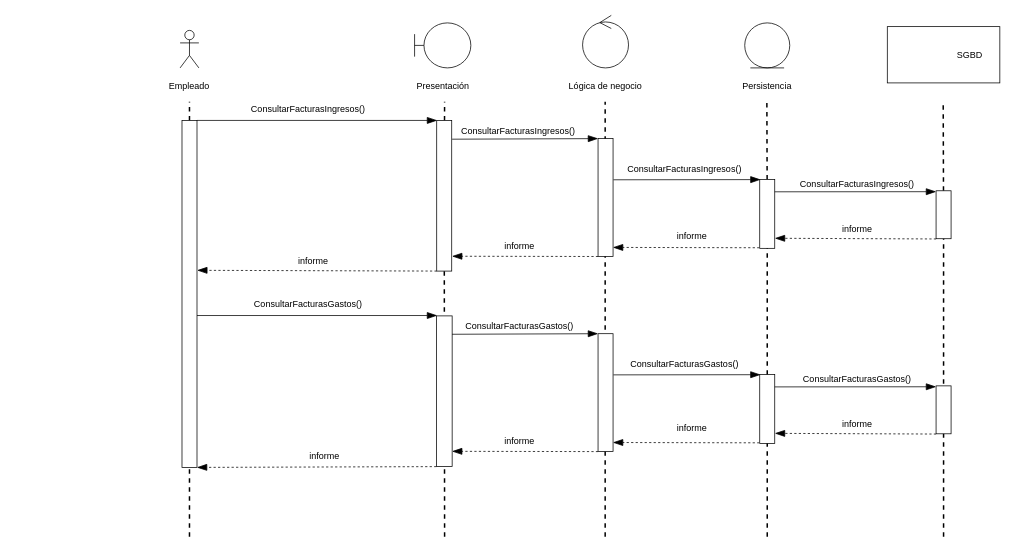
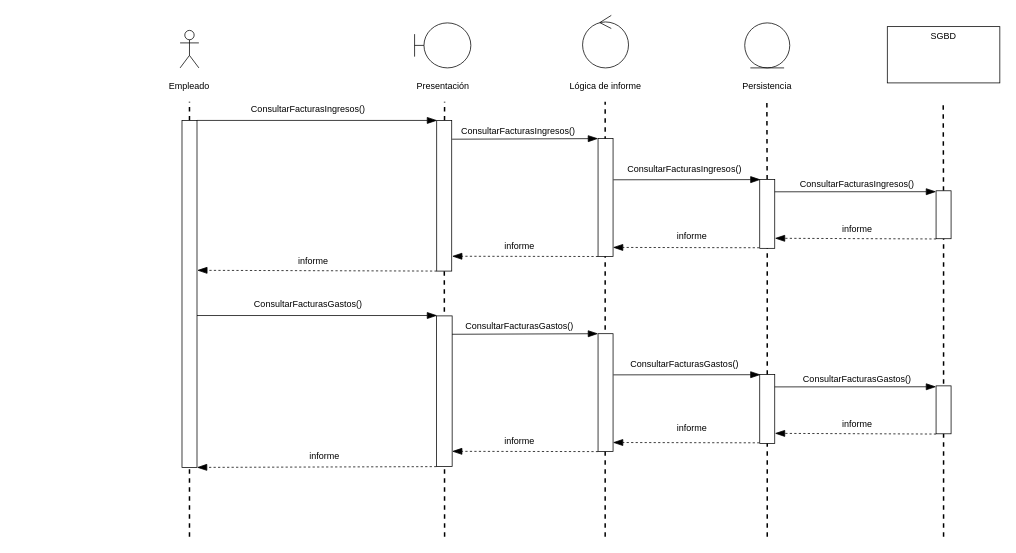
(969, 55) -> (943, 36)
(605, 87) -> (605, 87)
